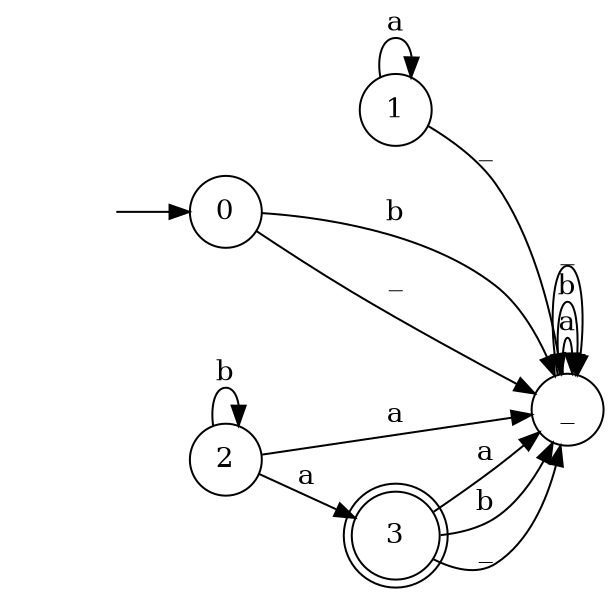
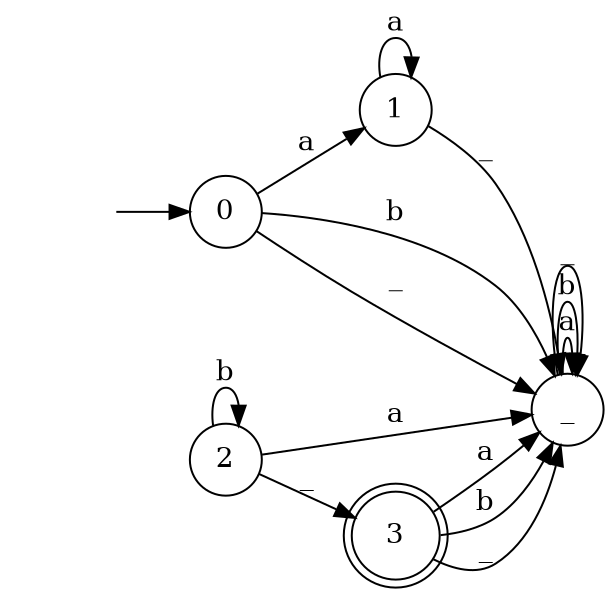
none -> (302, 166)
(307, 477) -> (307, 477)
